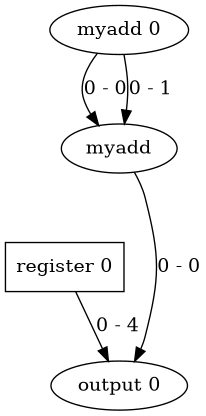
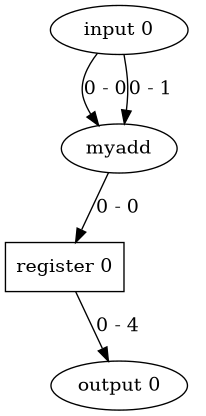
(119, 30) -> (119, 30)
(156, 260) -> (95, 201)
